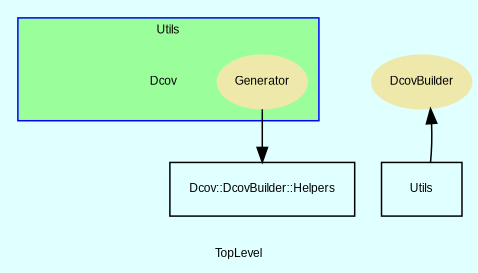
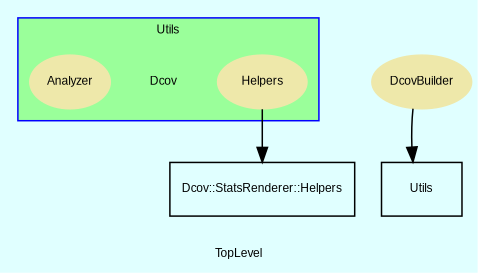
none -> (70, 82)
(262, 82) -> (262, 82)
(432, 143) -> (412, 128)
(262, 189) -> (262, 189)
